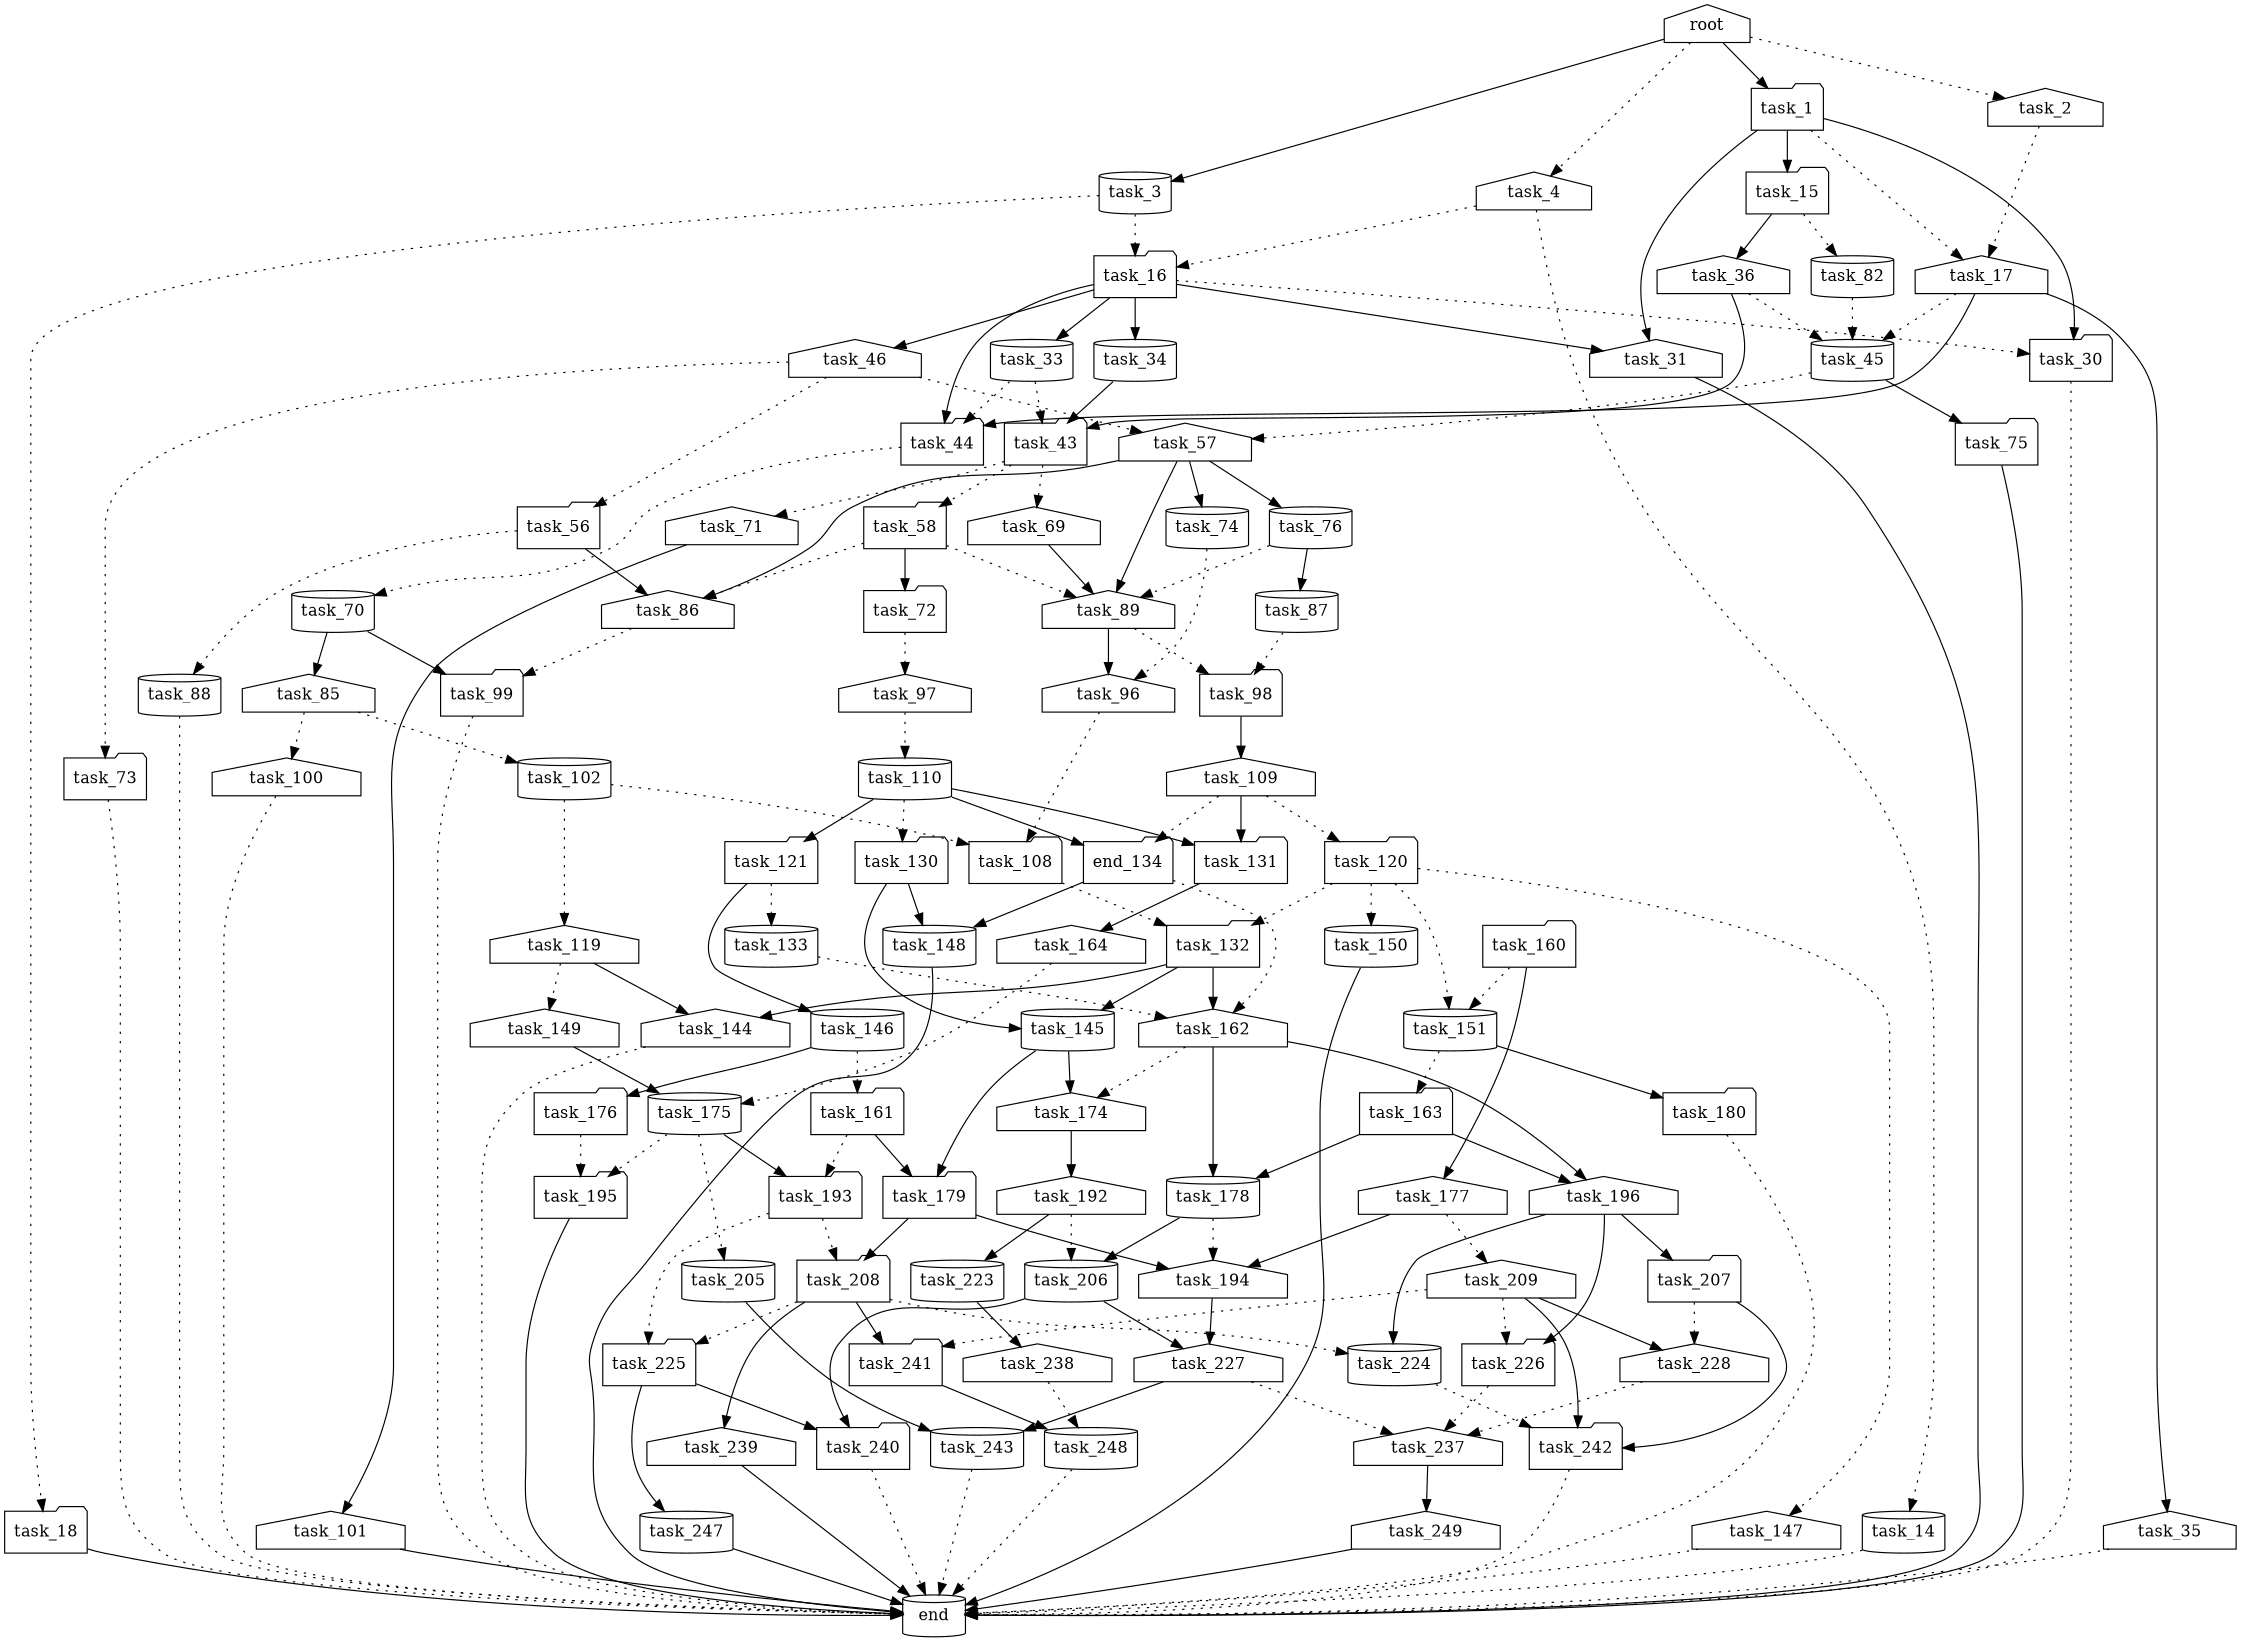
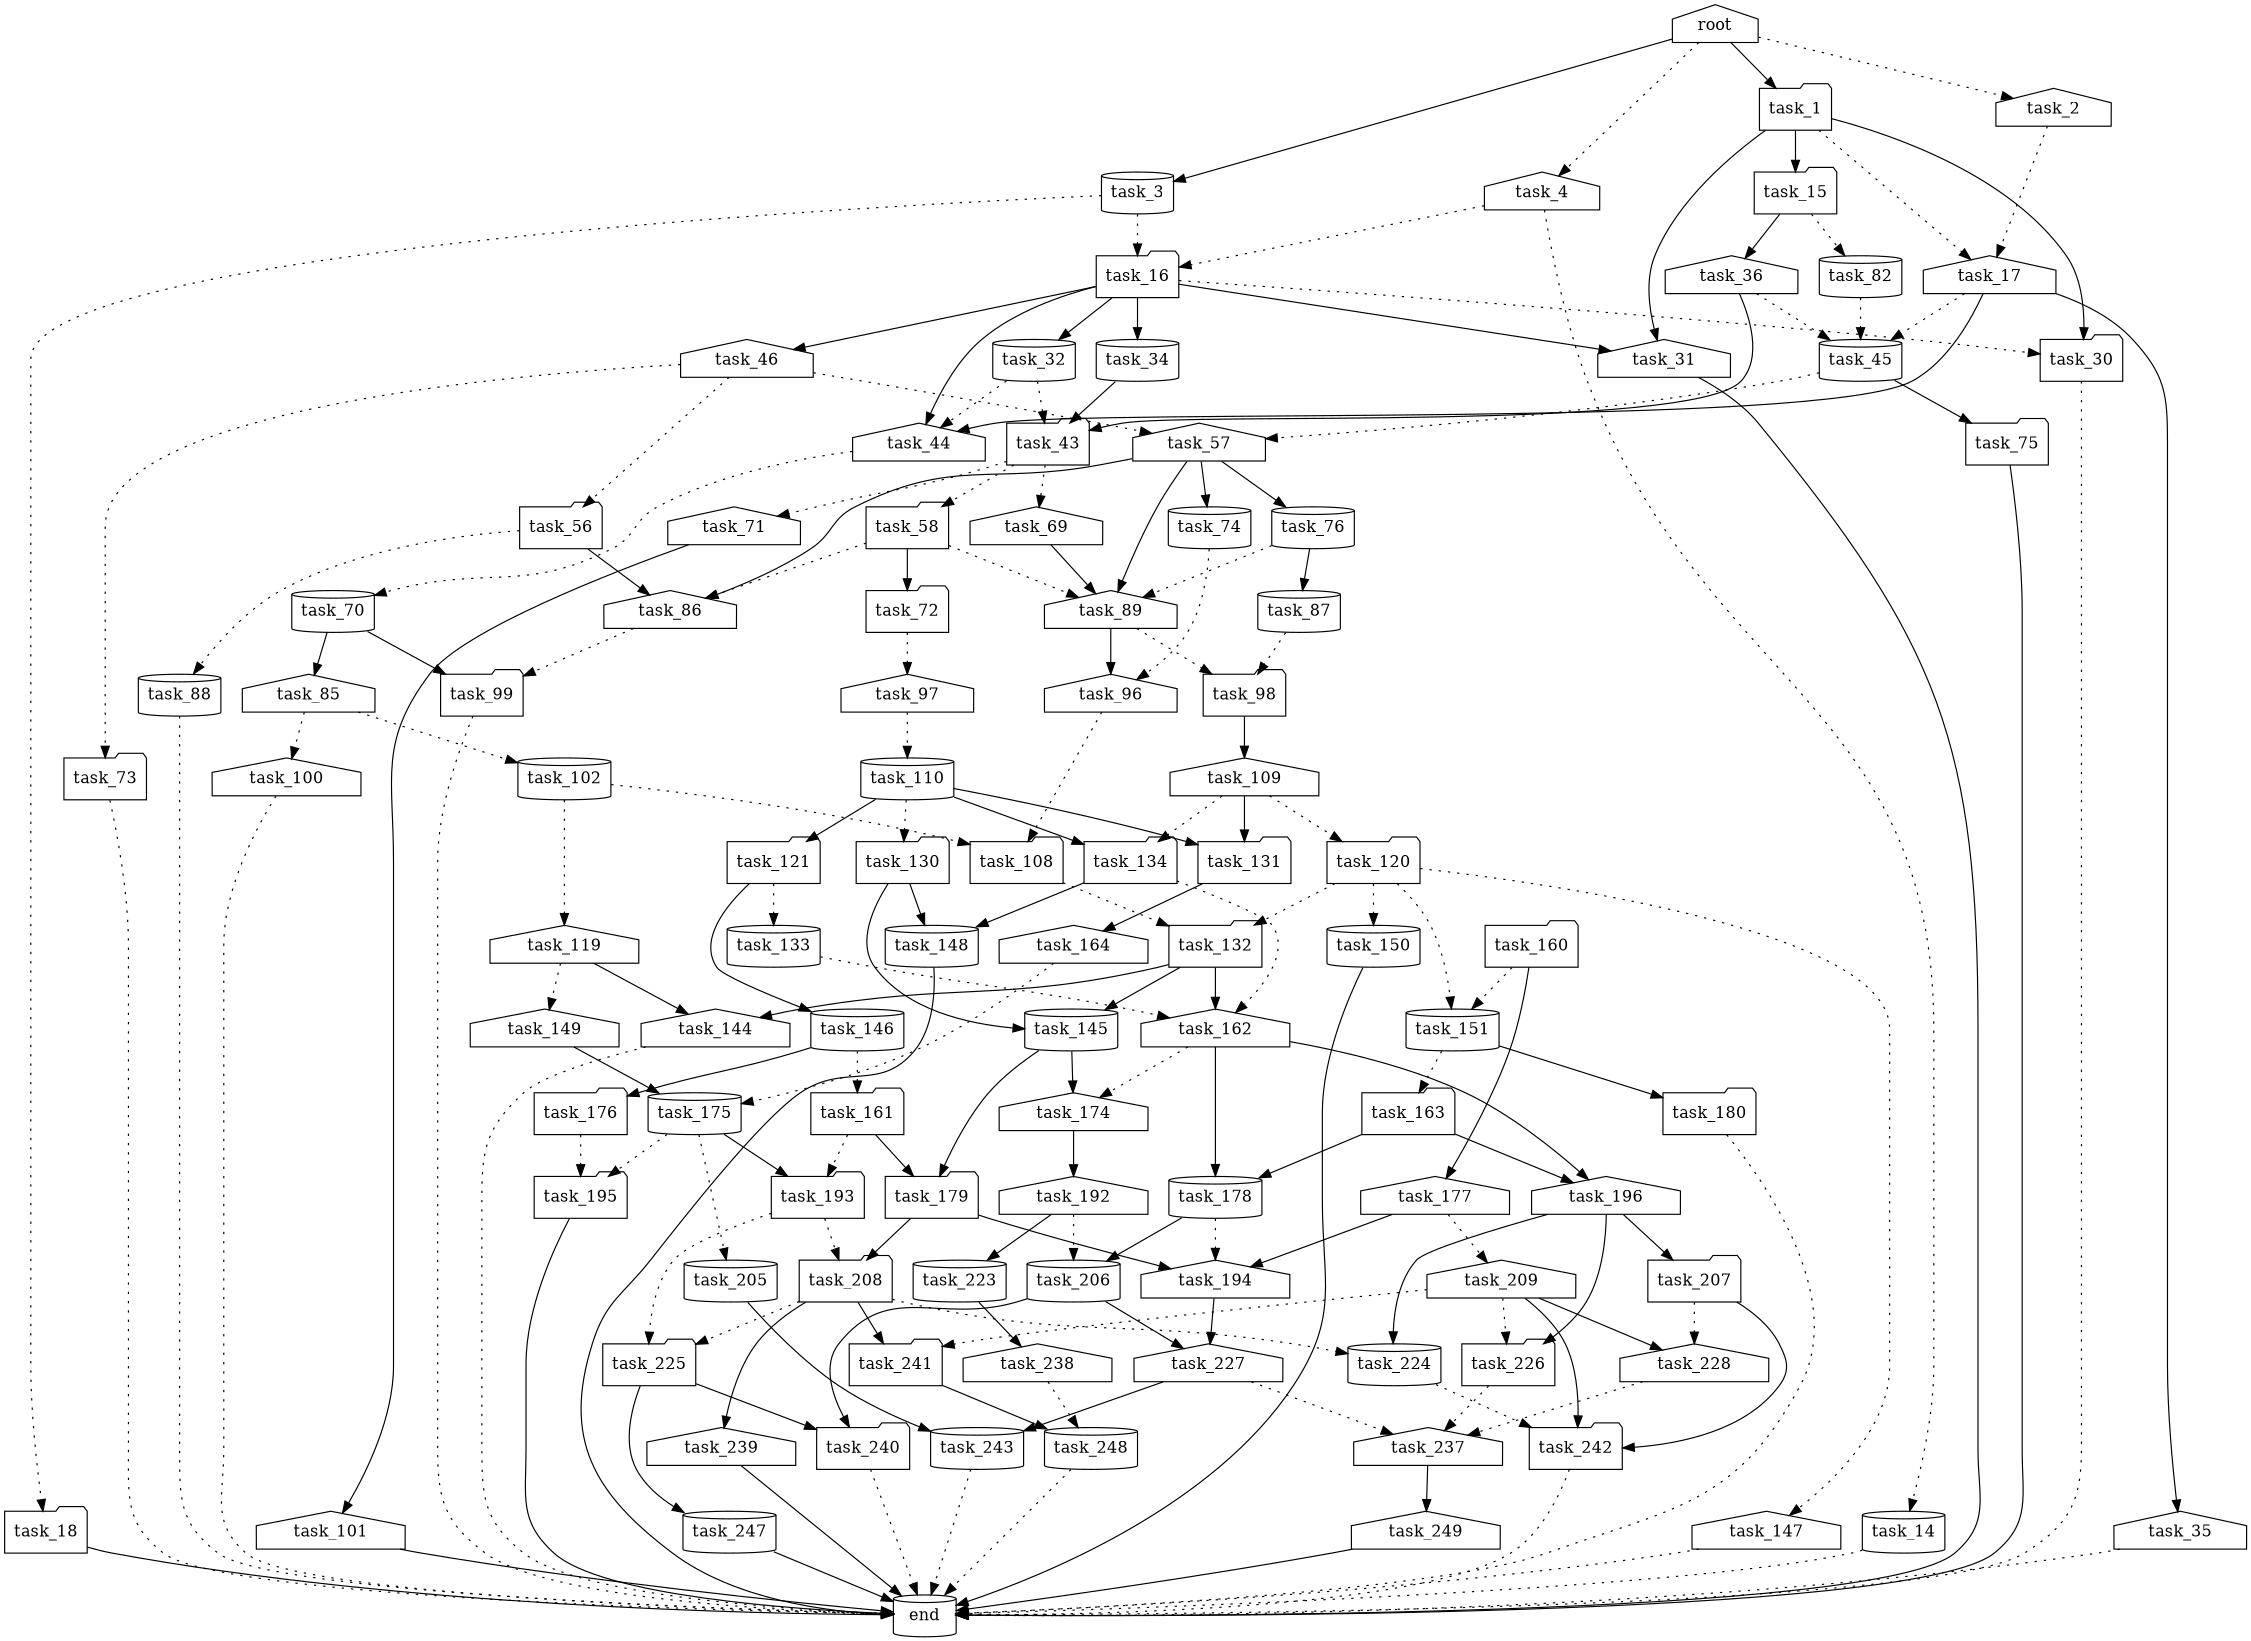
(1032, 360) -> (1034, 360)
(942, 444) -> (919, 444)
(1128, 863) -> (1131, 863)
